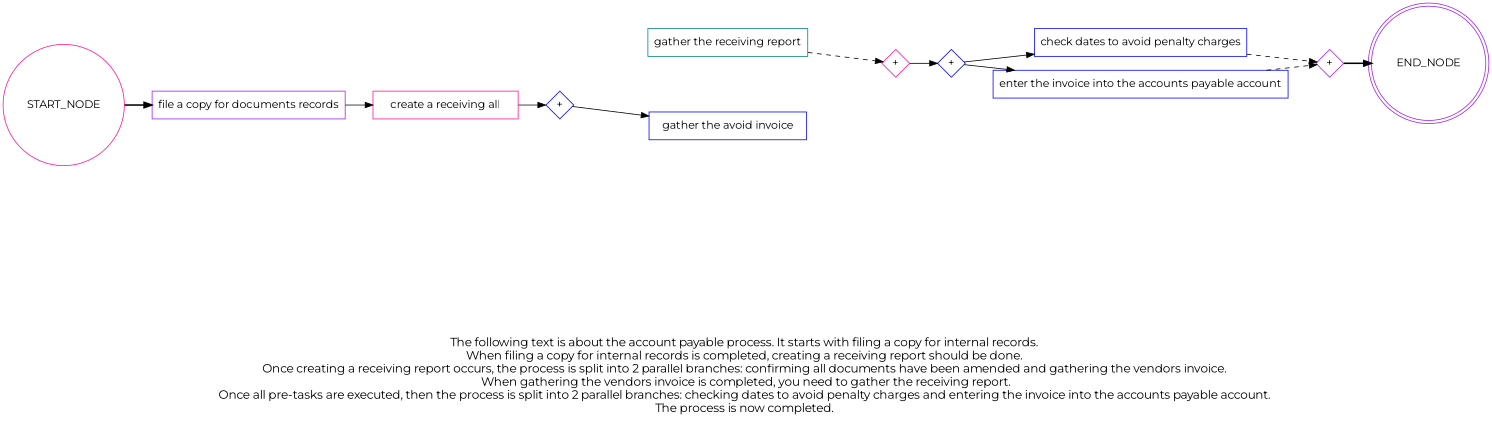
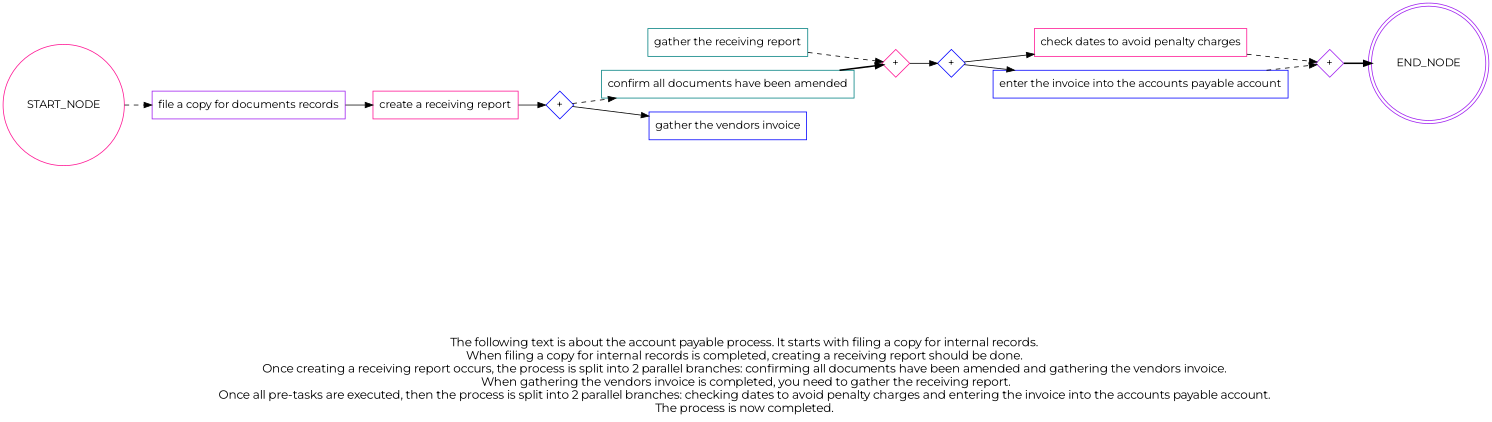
(1141, 42) -> (1141, 42)
none -> (728, 84)
(134, 105) -> (134, 105)
(446, 105) -> (446, 105)
(728, 126) -> (728, 126)
